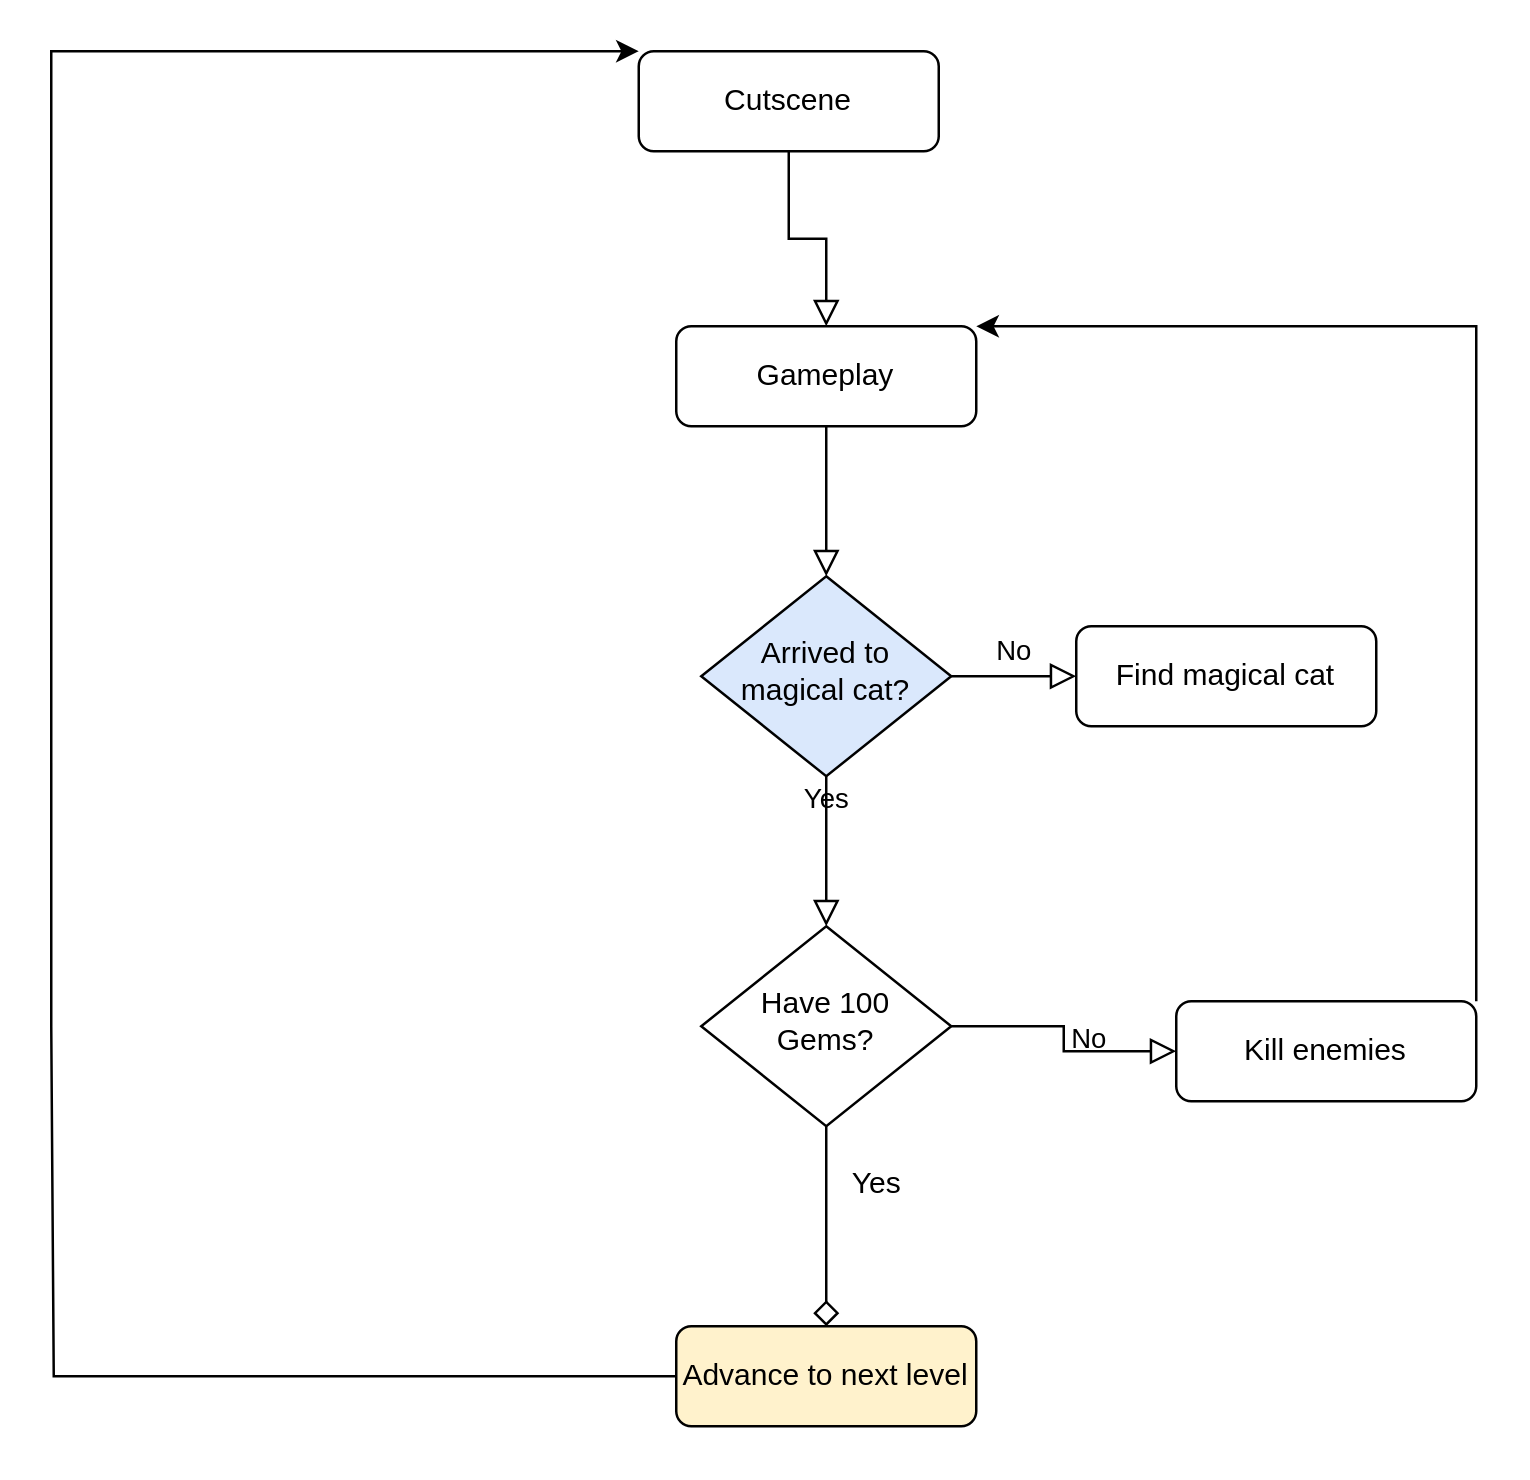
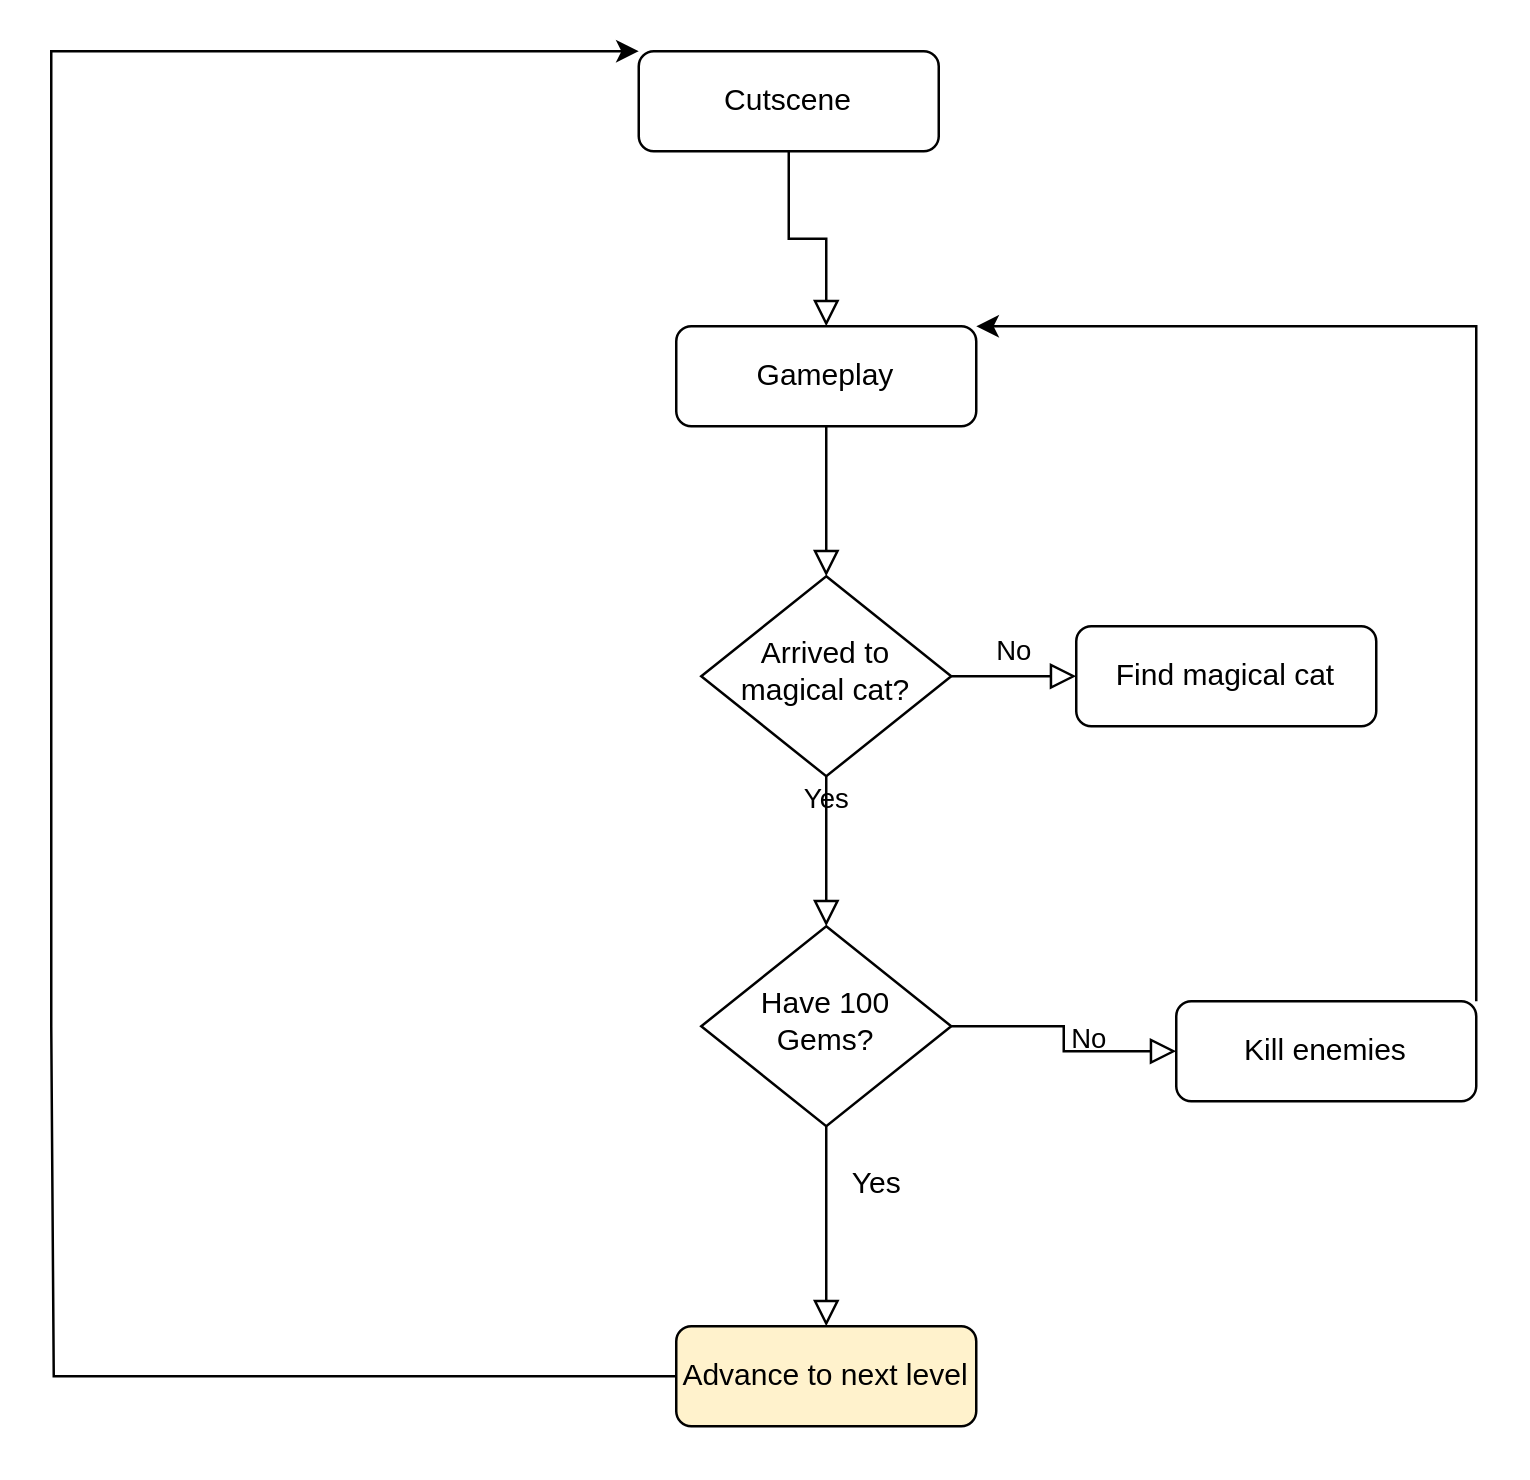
(826, 676) -> (826, 676)
(826, 1300) -> (826, 1299)
